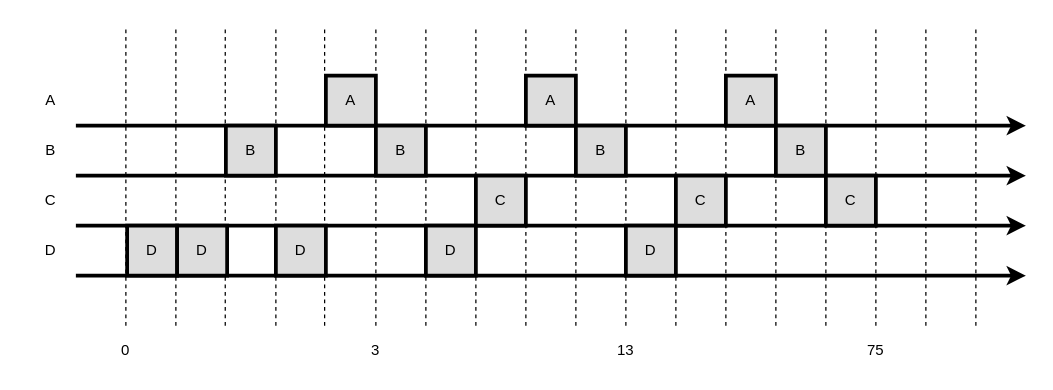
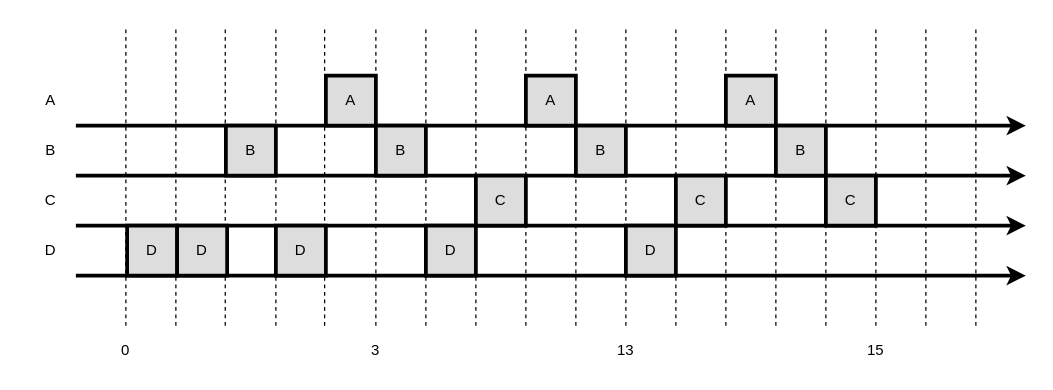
(876, 351) -> (876, 351)
